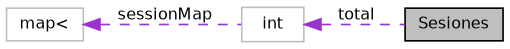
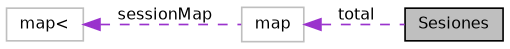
(273, 24) -> (273, 24)
